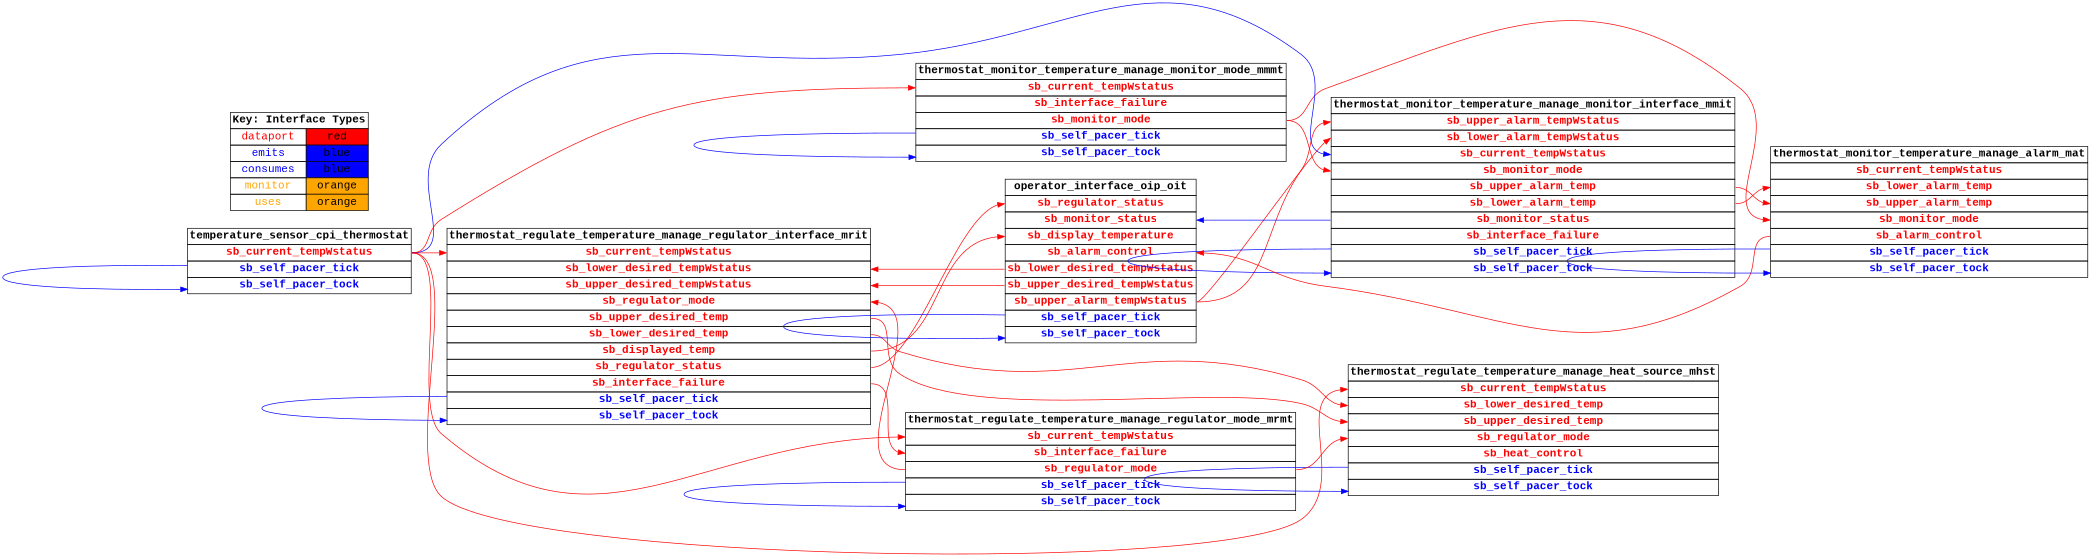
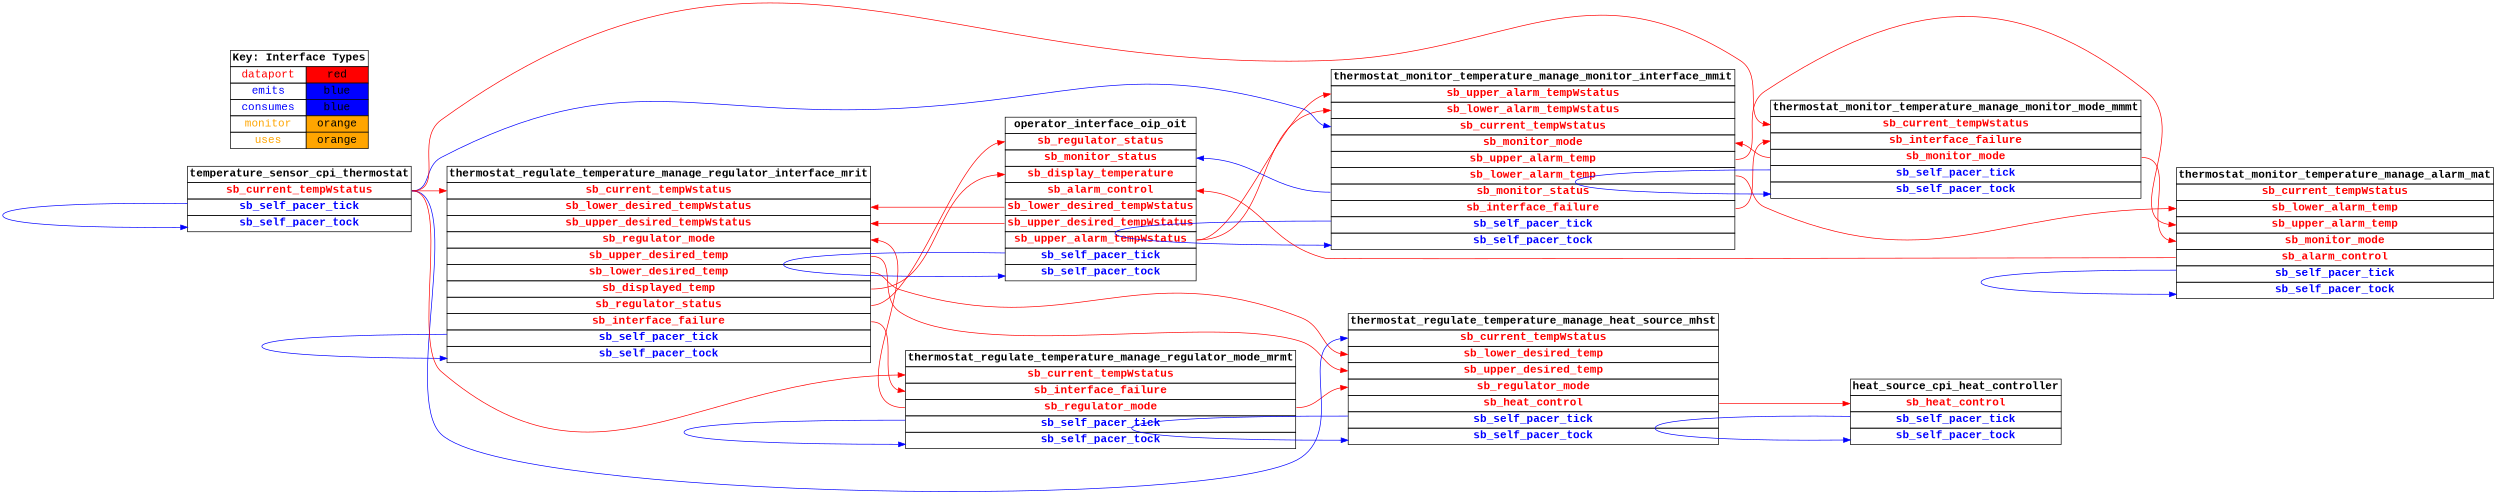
none -> (1753, 178)
none -> (1955, 412)
(815, 551) -> (809, 488)
